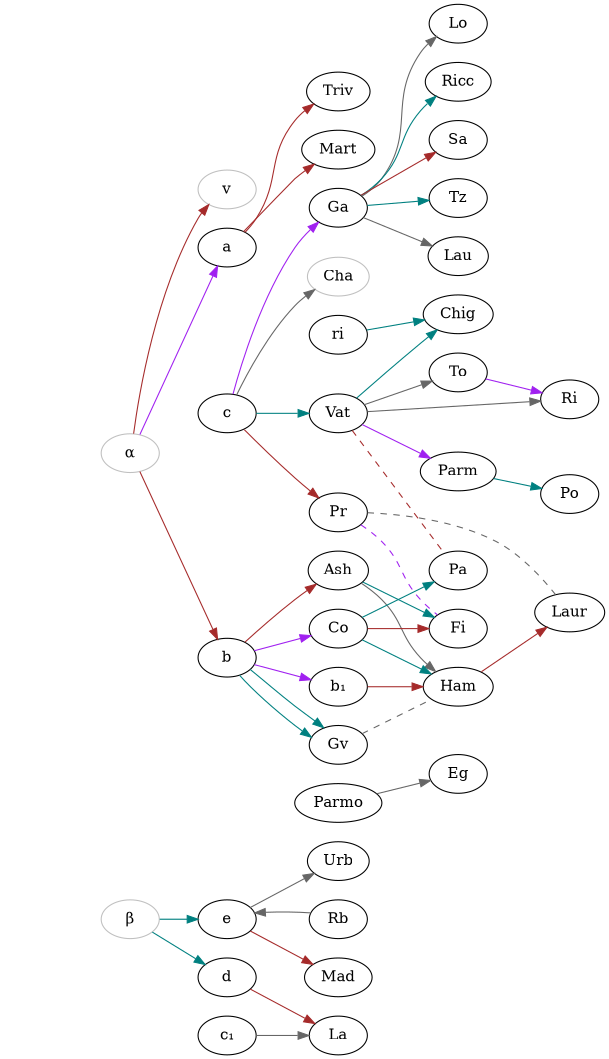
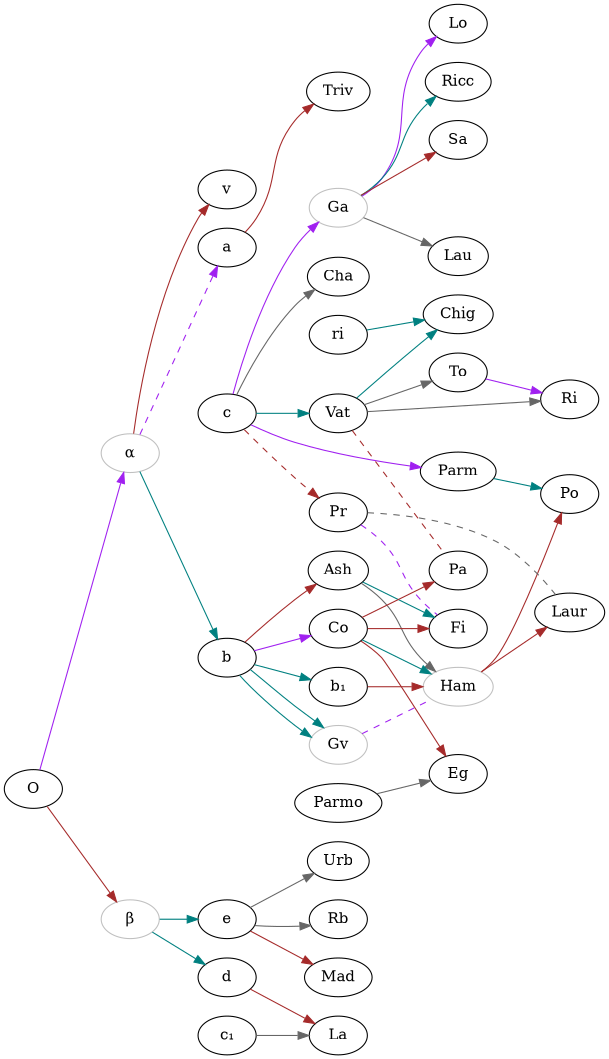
(401, 124) -> (401, 124)
(338, 150) -> none
(227, 189) -> (227, 189)
(458, 198) -> none
(338, 208) -> (338, 208)
(338, 277) -> (338, 277)
(176, 355) -> (176, 355)
(391, 439) -> (329, 451)
(277, 461) -> (277, 461)
(176, 551) -> (176, 551)
none -> (526, 601)
(381, 608) -> (381, 608)
(277, 671) -> (277, 671)
(458, 687) -> (458, 687)
none -> (406, 694)
(397, 717) -> (397, 717)
(338, 745) -> (338, 745)
none -> (33, 789)
(288, 912) -> (277, 926)
